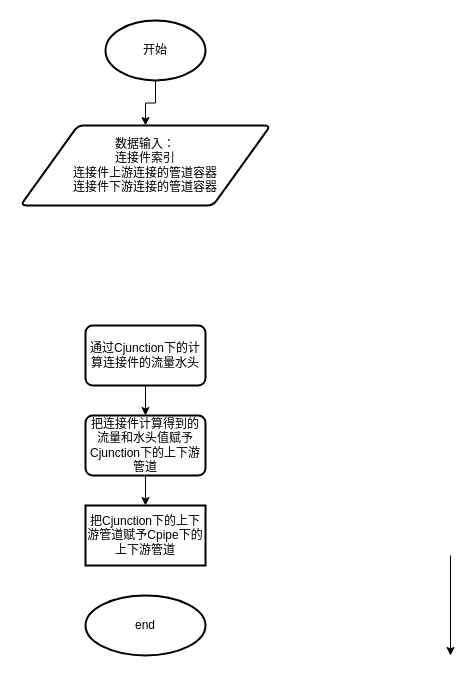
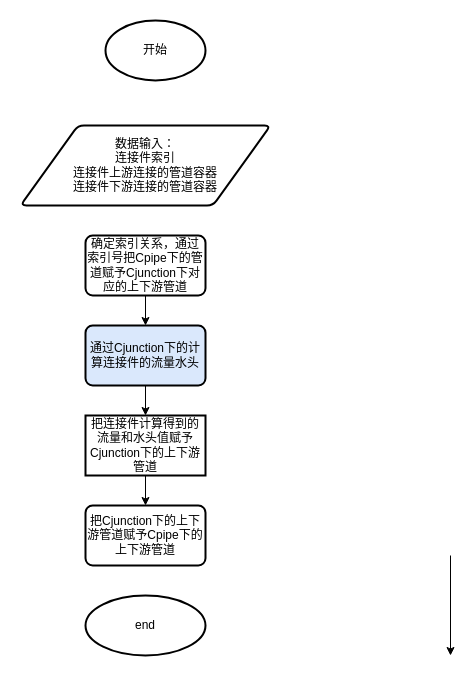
(154, 103) -> none
none -> (146, 266)
none -> (146, 315)
(146, 356) -> (146, 356)
(146, 446) -> (146, 446)
(146, 536) -> (146, 536)
